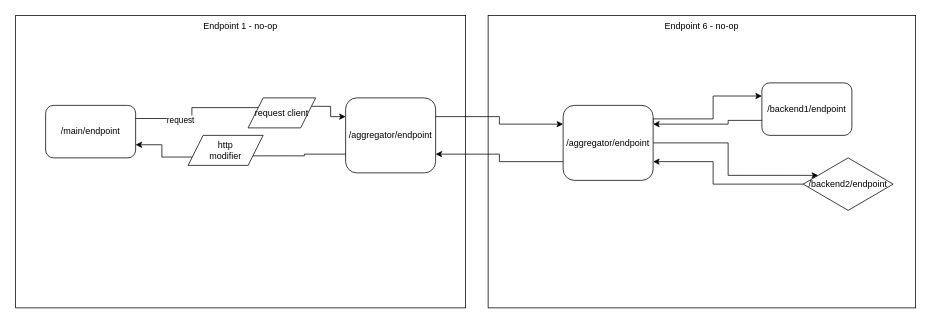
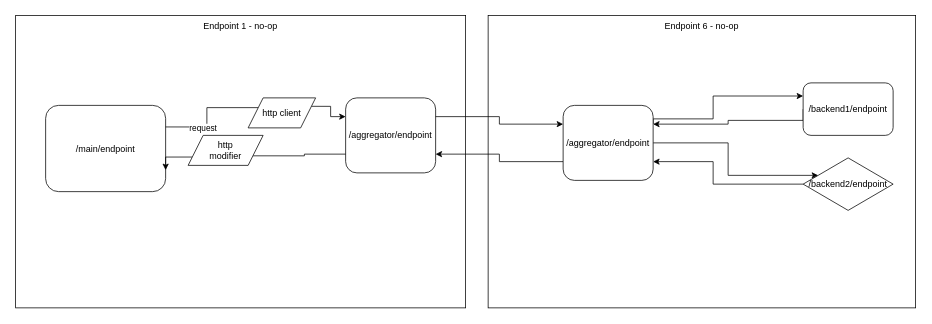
(807, 109) -> (848, 109)
(282, 113) -> (282, 113)
(90, 132) -> (105, 149)
